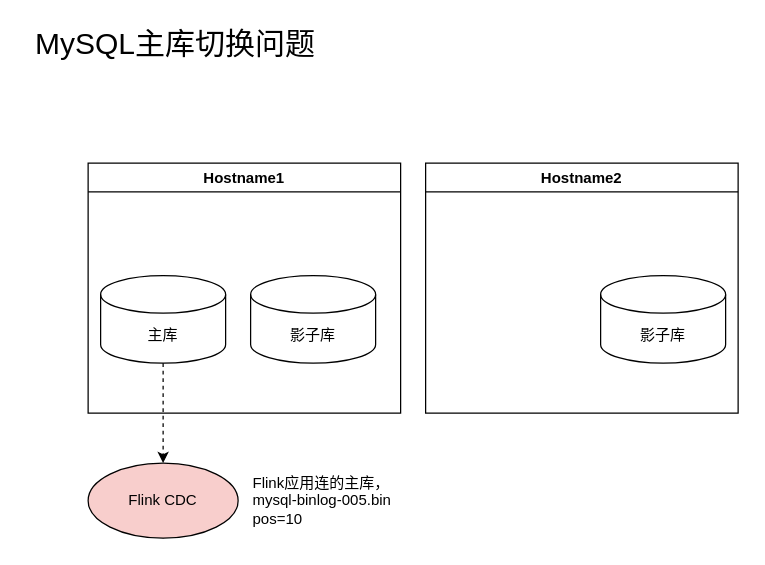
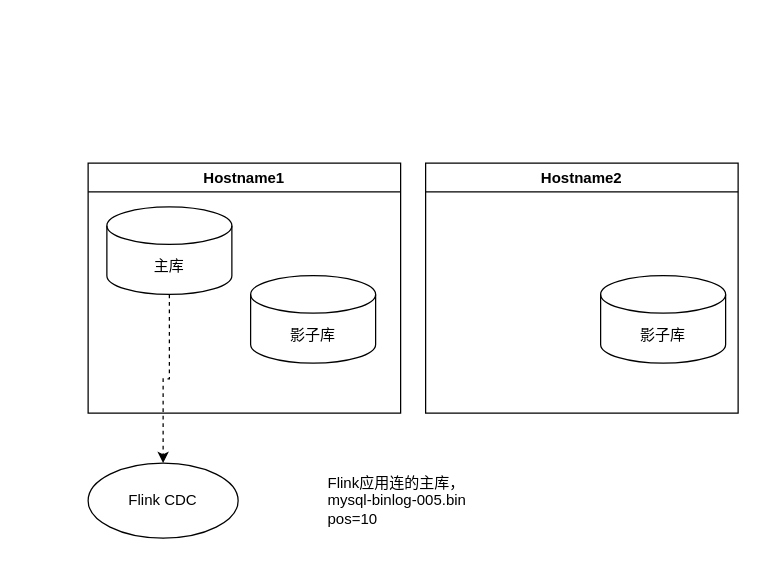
(176, 44) -> none
(163, 319) -> (169, 251)
(163, 501) -> (163, 501)
(332, 501) -> (407, 501)
